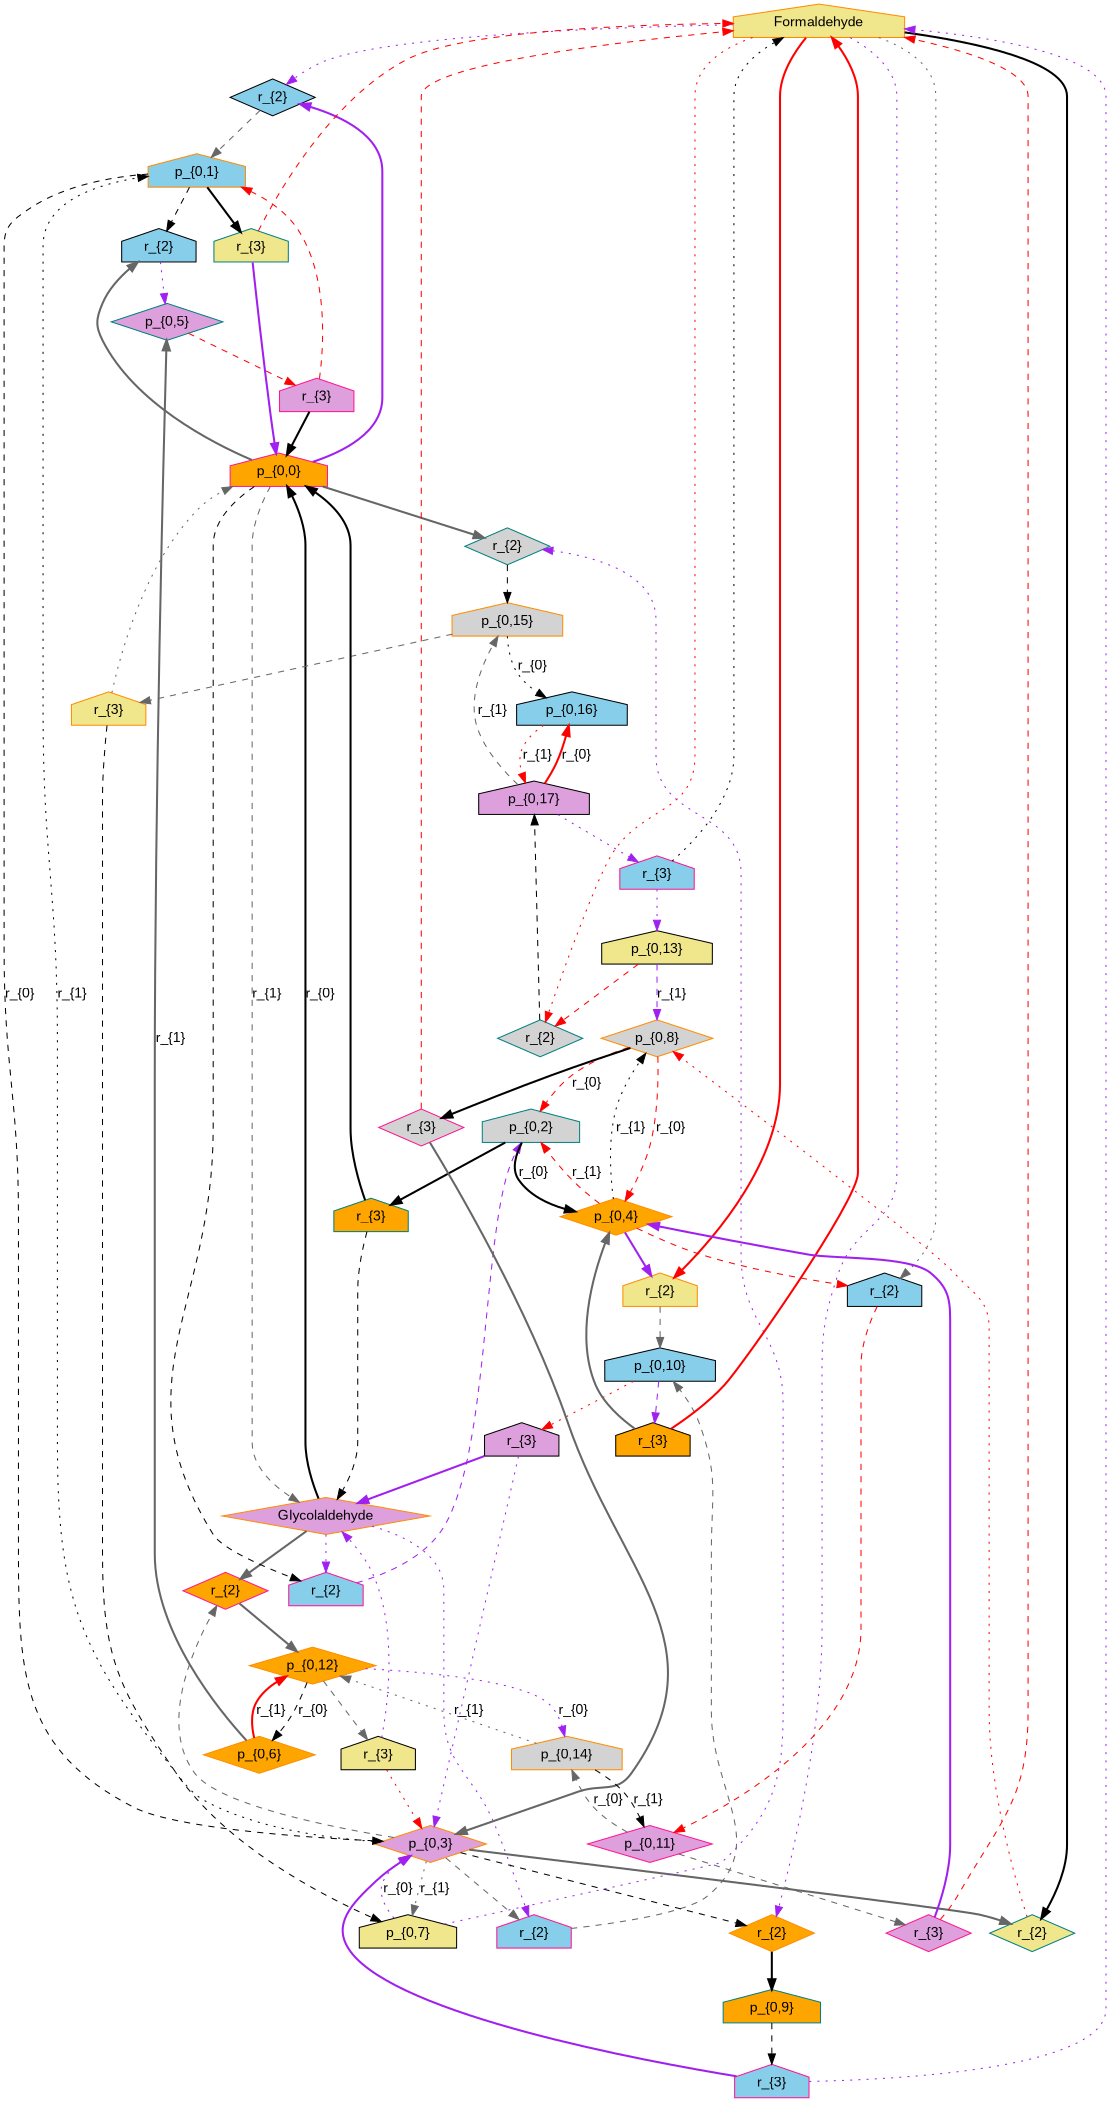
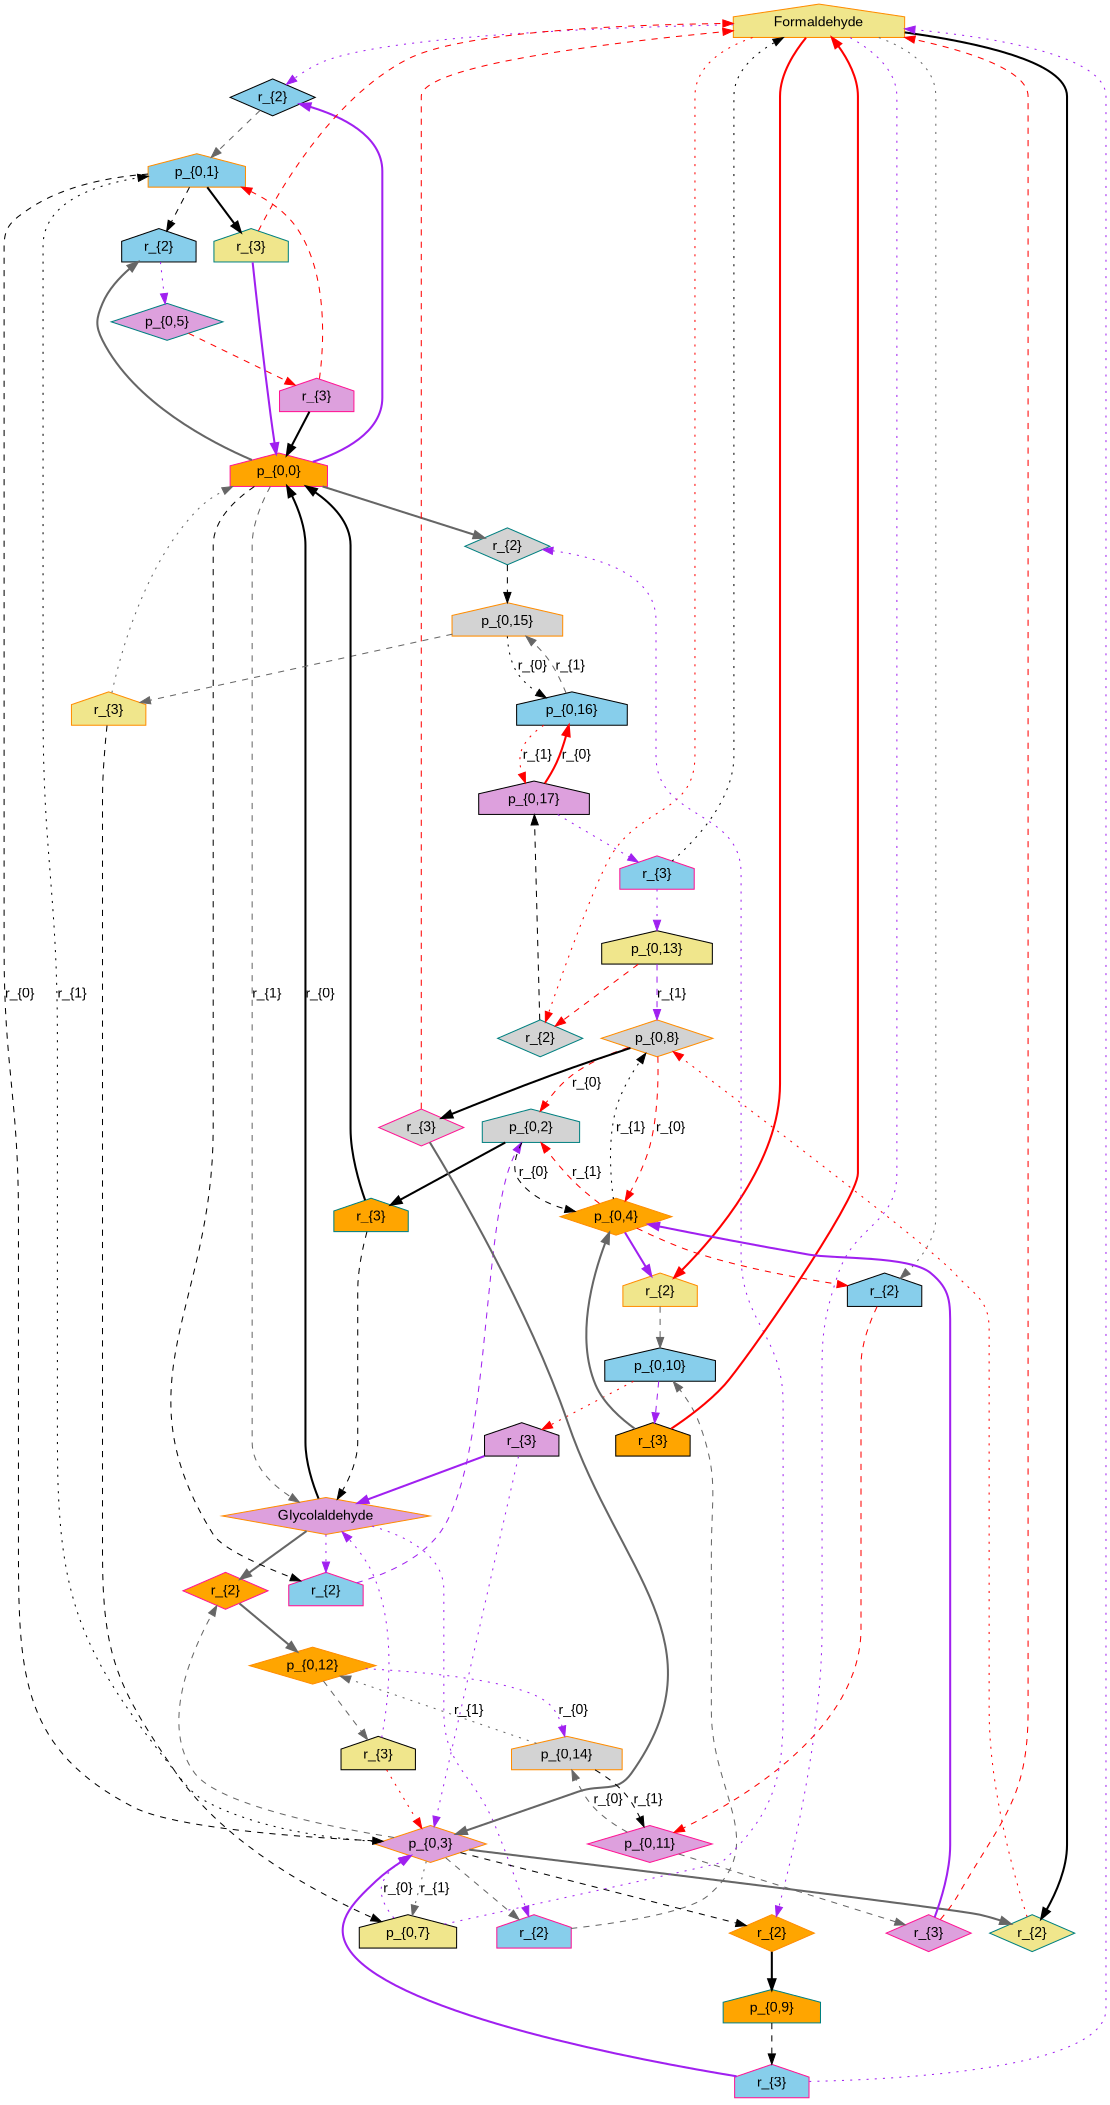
(475, 720) -> (553, 666)
(524, 1186) -> (524, 1186)
(259, 1755) -> none
